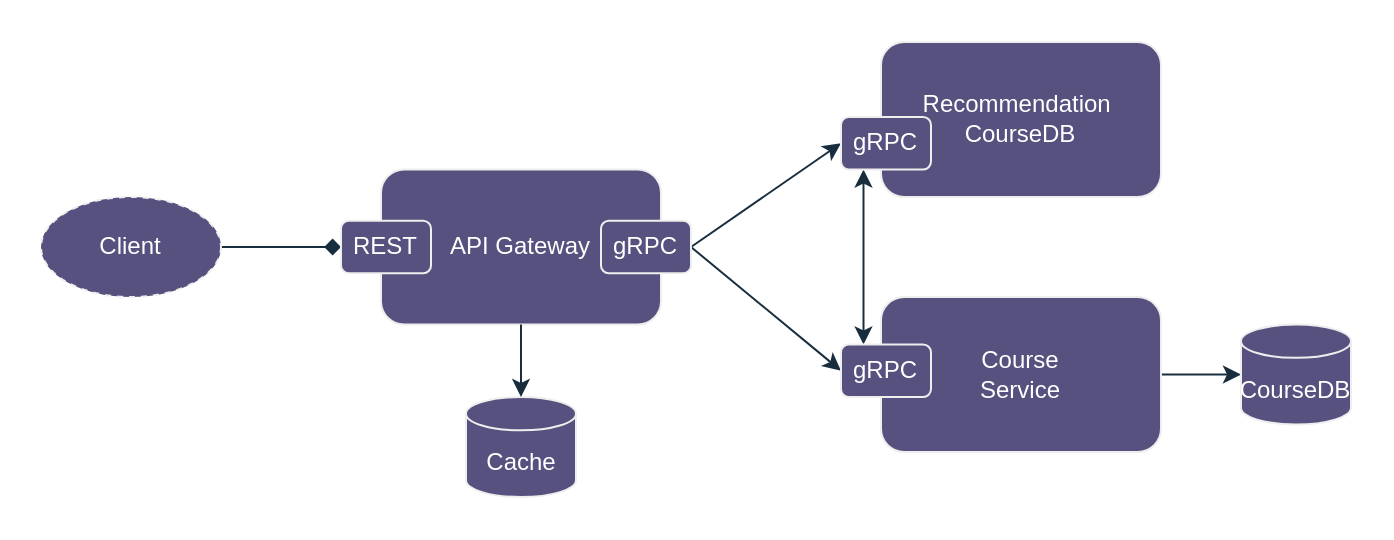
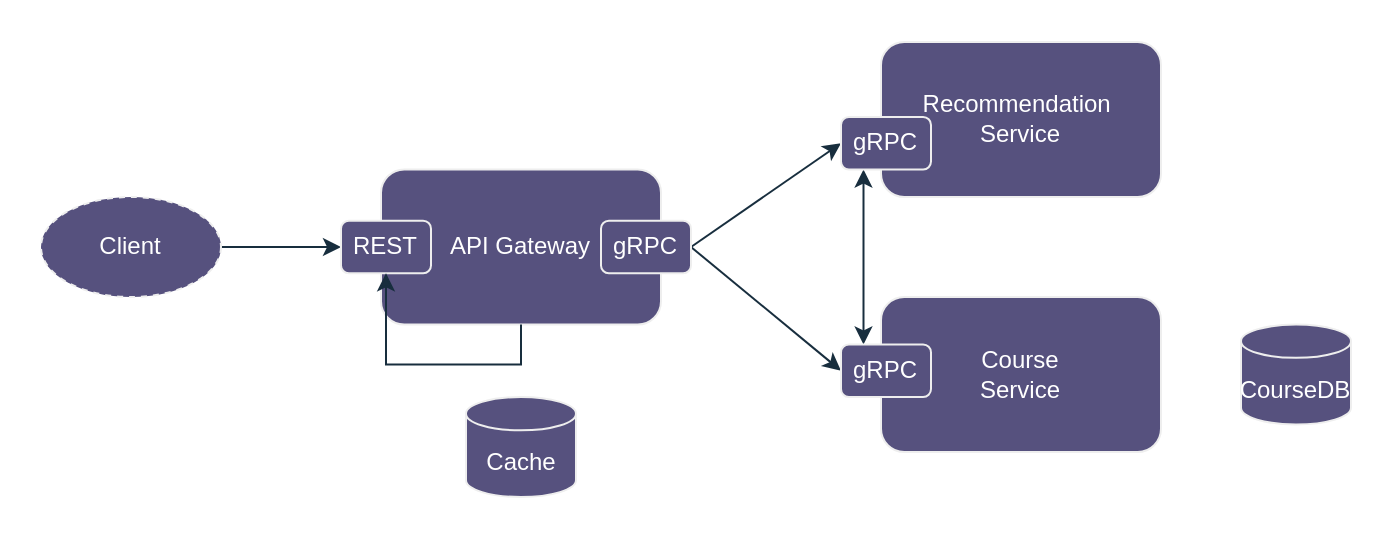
(1021, 119) -> (1021, 119)
(324, 247) -> (325, 247)
(521, 373) -> (429, 365)
(1194, 375) -> none
